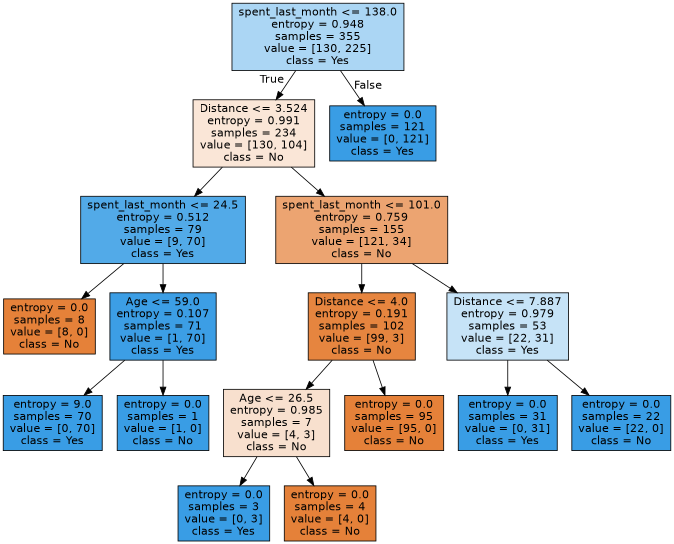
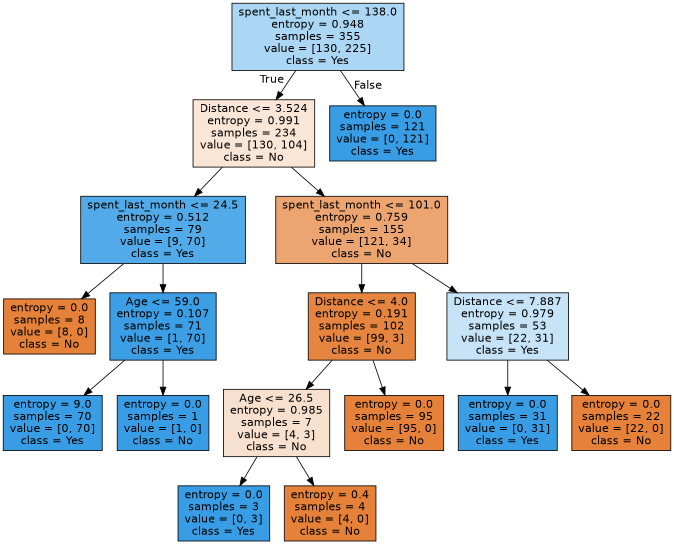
(621, 423) -> (621, 423)
(330, 513) -> (330, 513)
